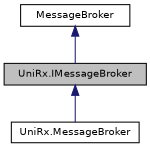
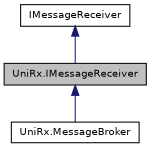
(75, 15) -> (75, 15)
(75, 74) -> (75, 74)
